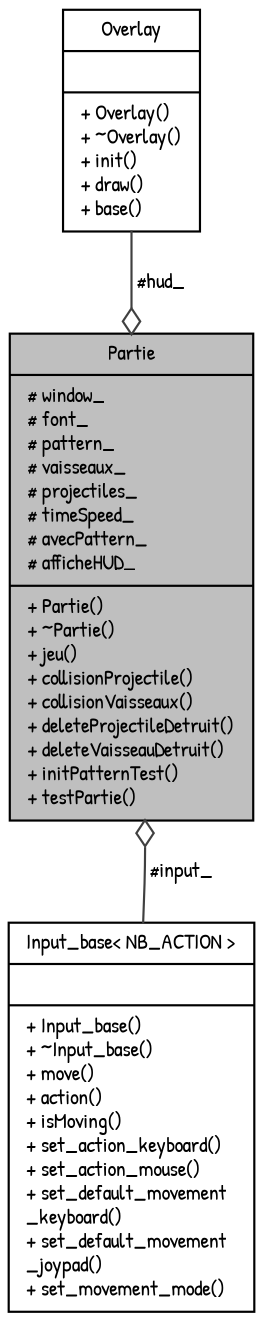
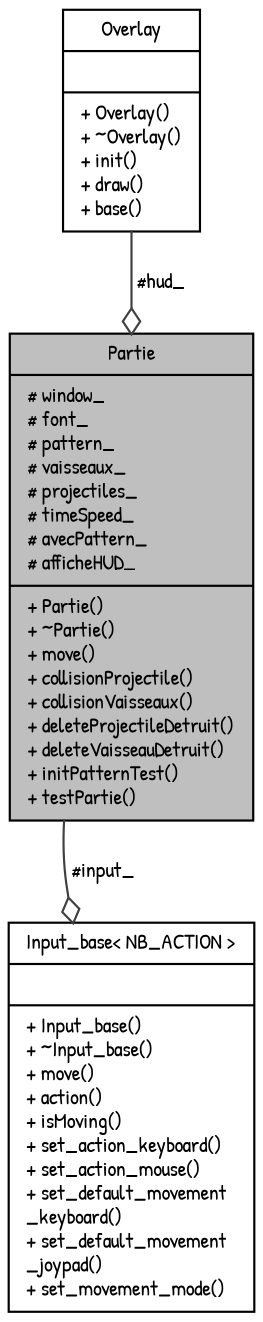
(53, 654) -> (62, 654)
(144, 885) -> (64, 858)
